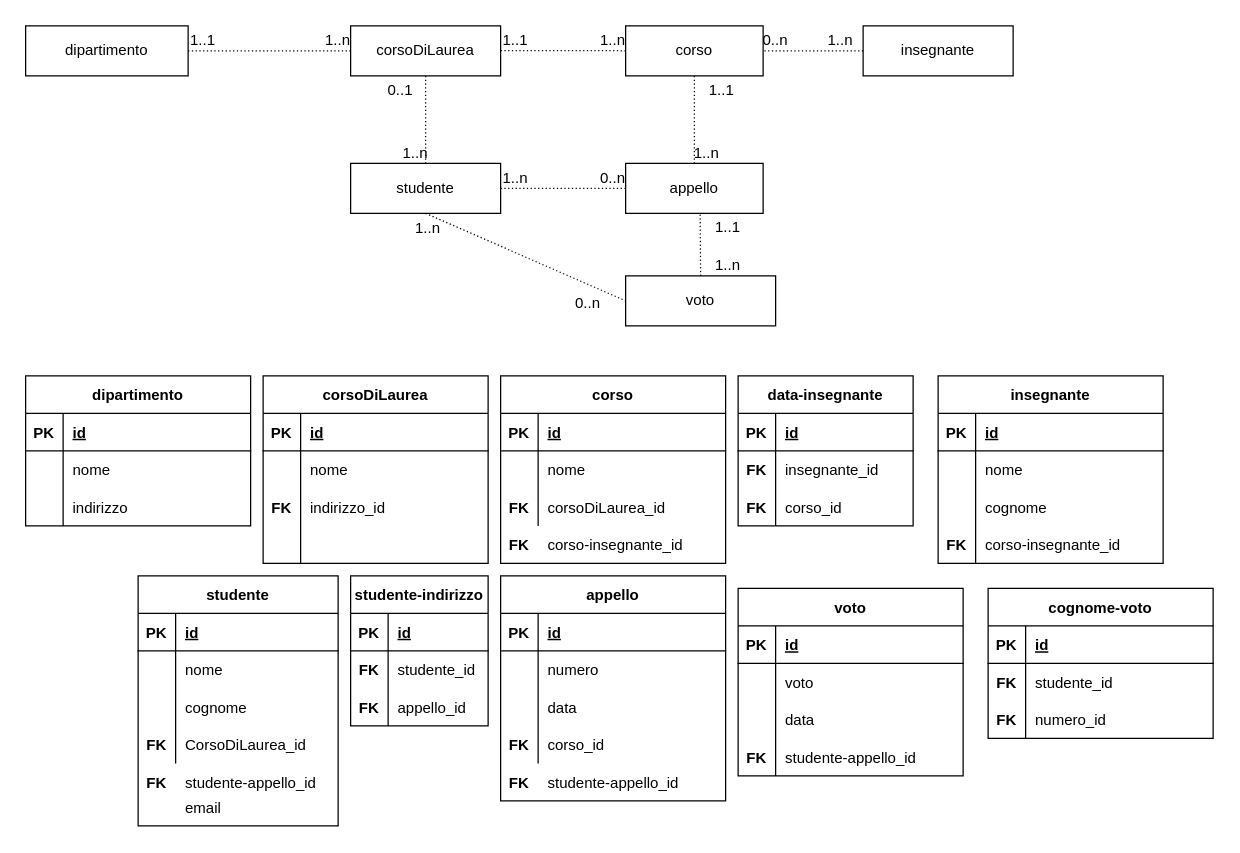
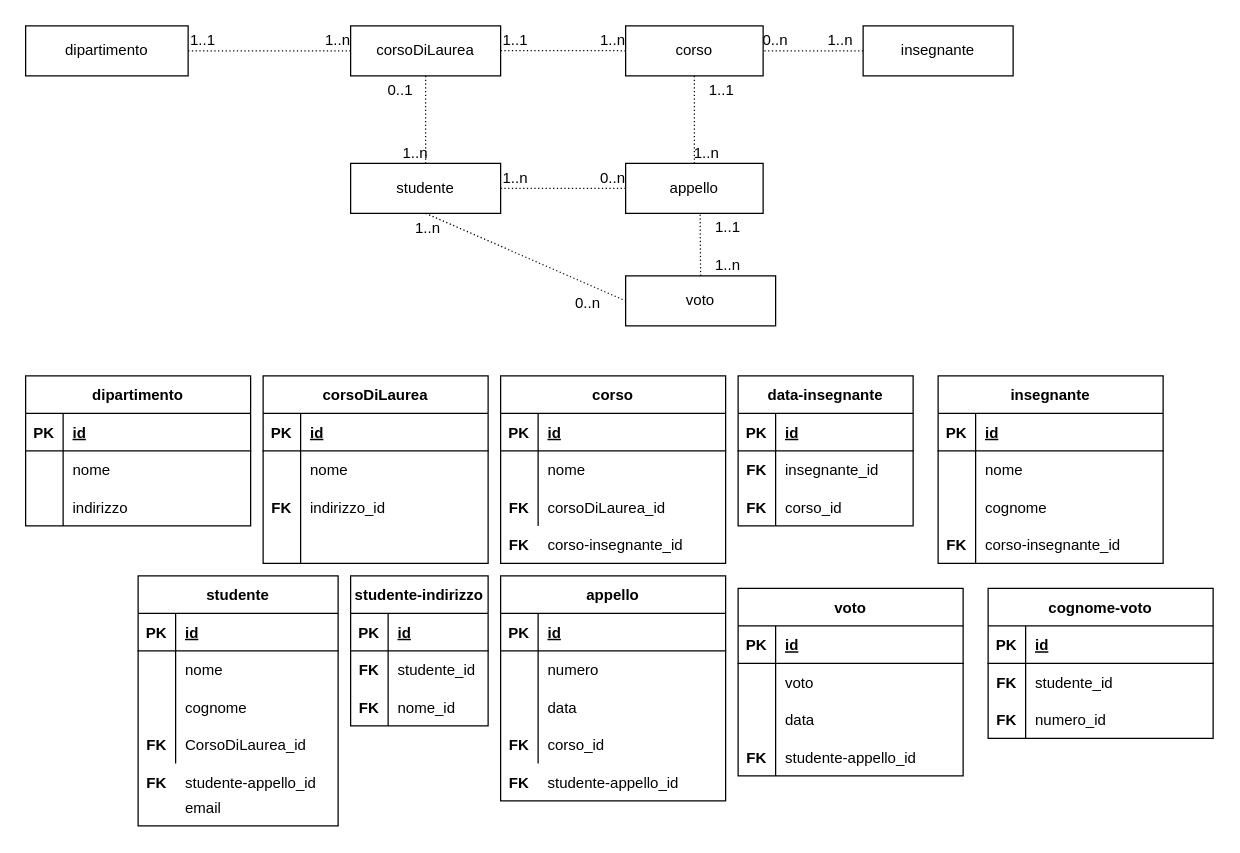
(434, 708) -> (425, 708)
